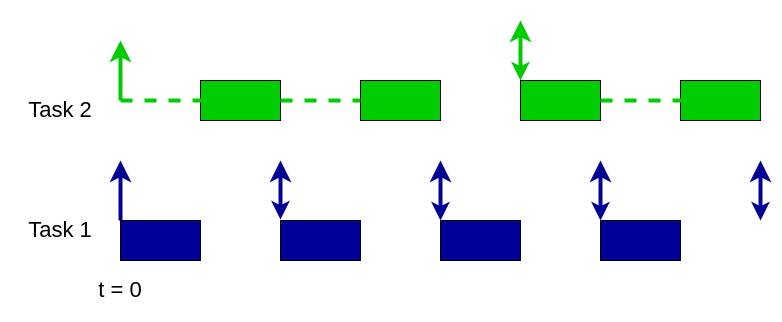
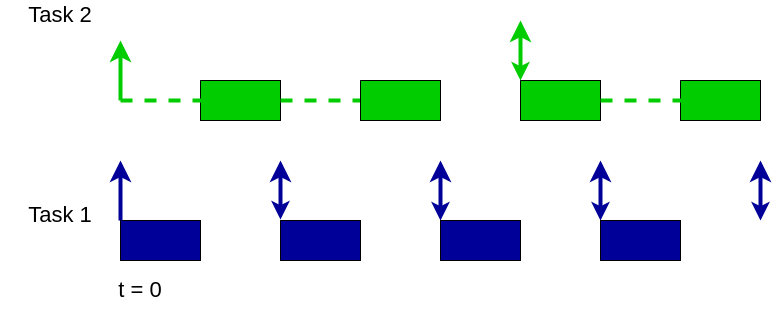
(61, 111) -> (61, 16)
(61, 231) -> (61, 216)
(121, 291) -> (141, 291)
